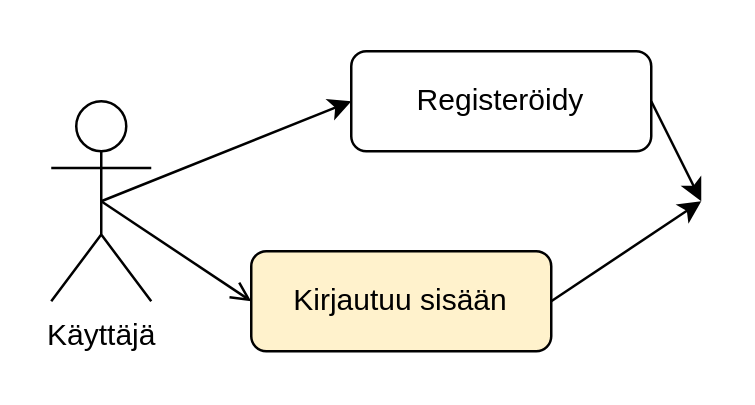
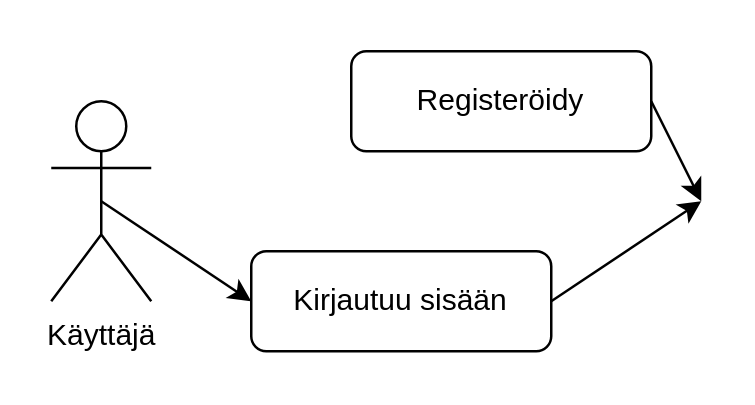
(240, 146) -> none
(239, 293) -> (236, 291)
(401, 301) -> (401, 301)
